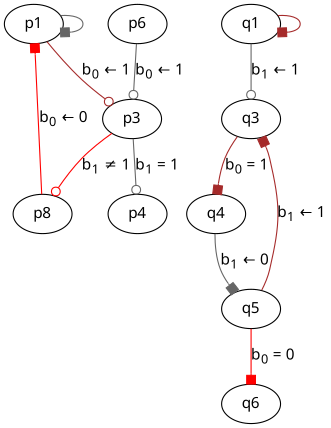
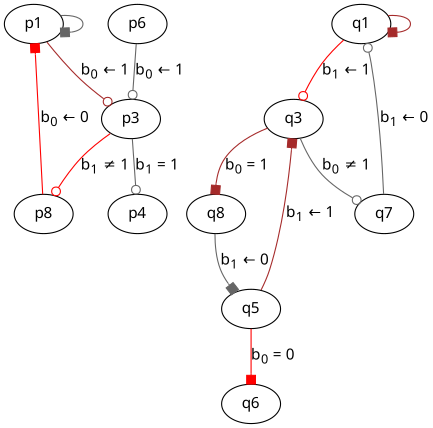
(251, 67) -> (322, 64)
(216, 214) -> (216, 214)
none -> (384, 214)
